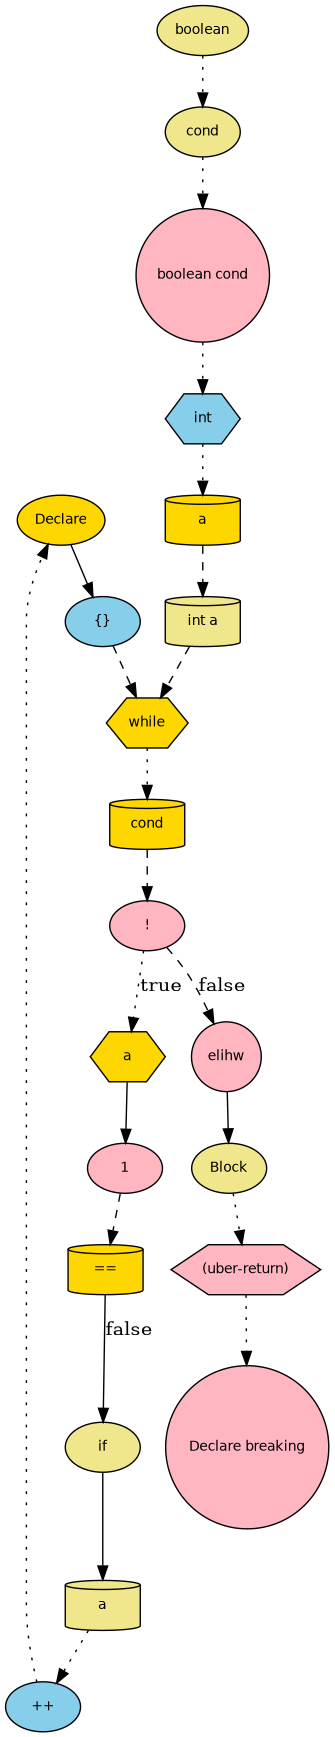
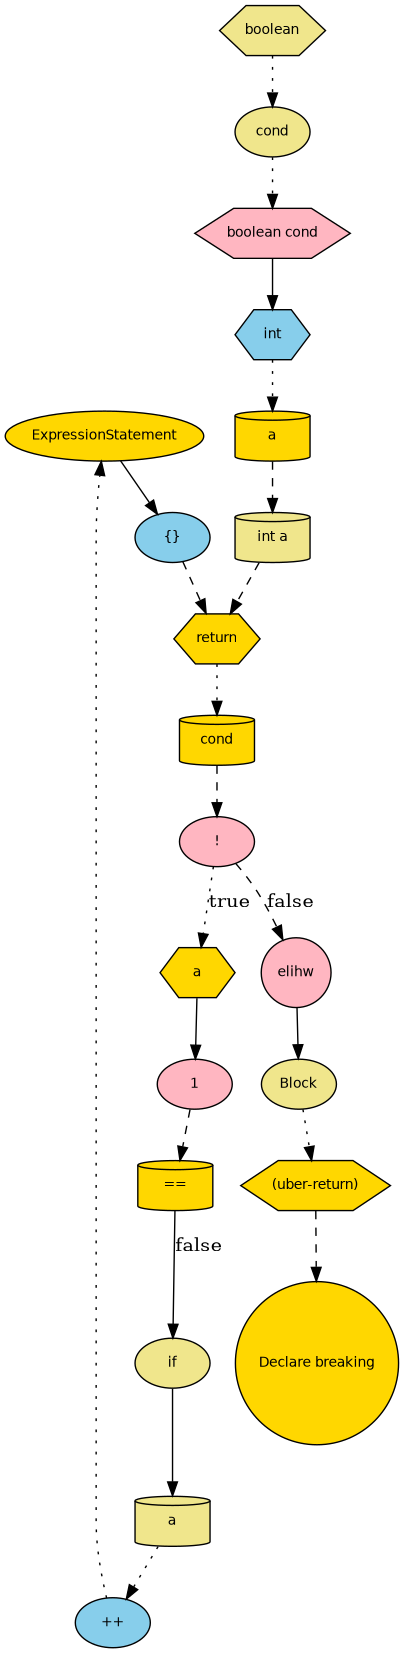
(203, 31) -> (273, 31)
(203, 275) -> (273, 233)
(203, 361) -> (273, 277)
(61, 520) -> (104, 436)
(147, 723) -> (217, 639)
(246, 1270) -> (316, 1186)
(246, 1323) -> (316, 1239)
(247, 1447) -> (317, 1363)
